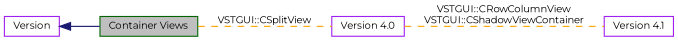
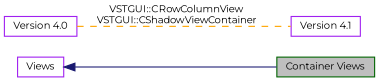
(32, 26) -> (41, 67)
(265, 26) -> none
